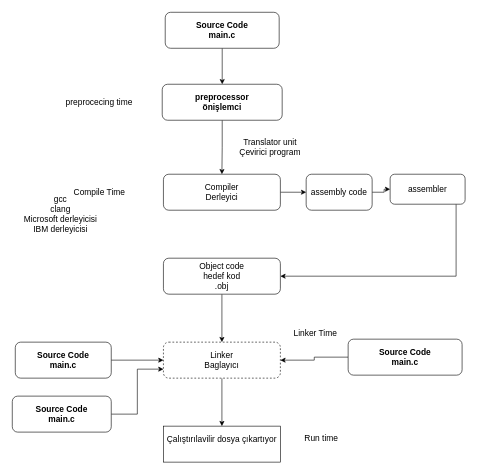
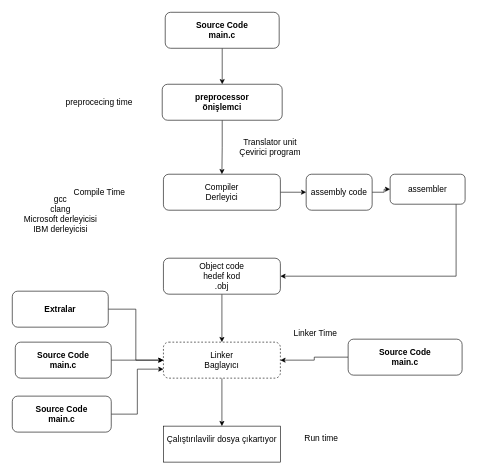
none -> (60, 309)
none -> (136, 320)
